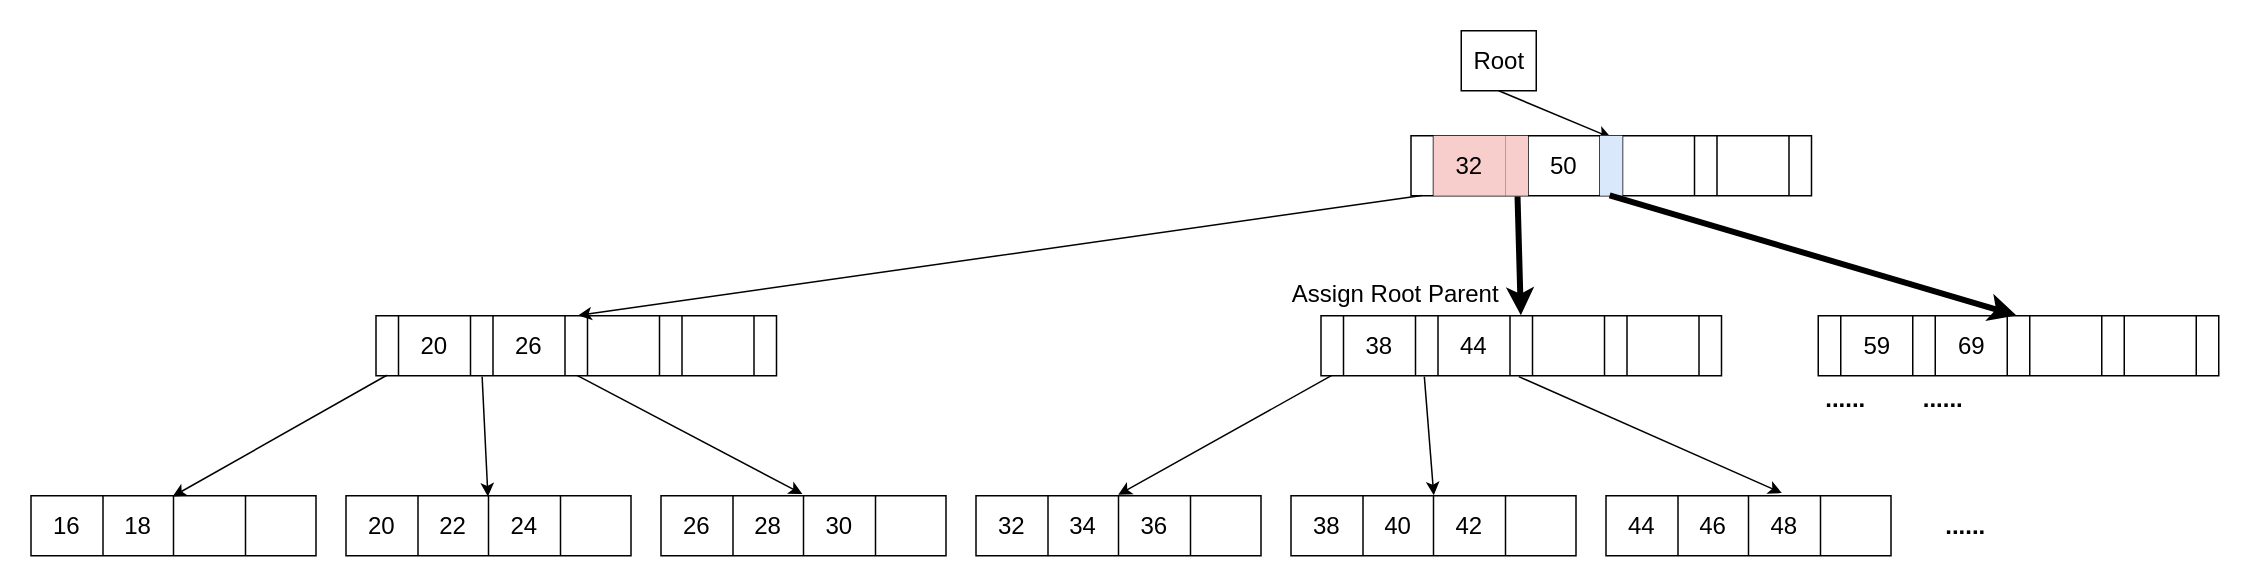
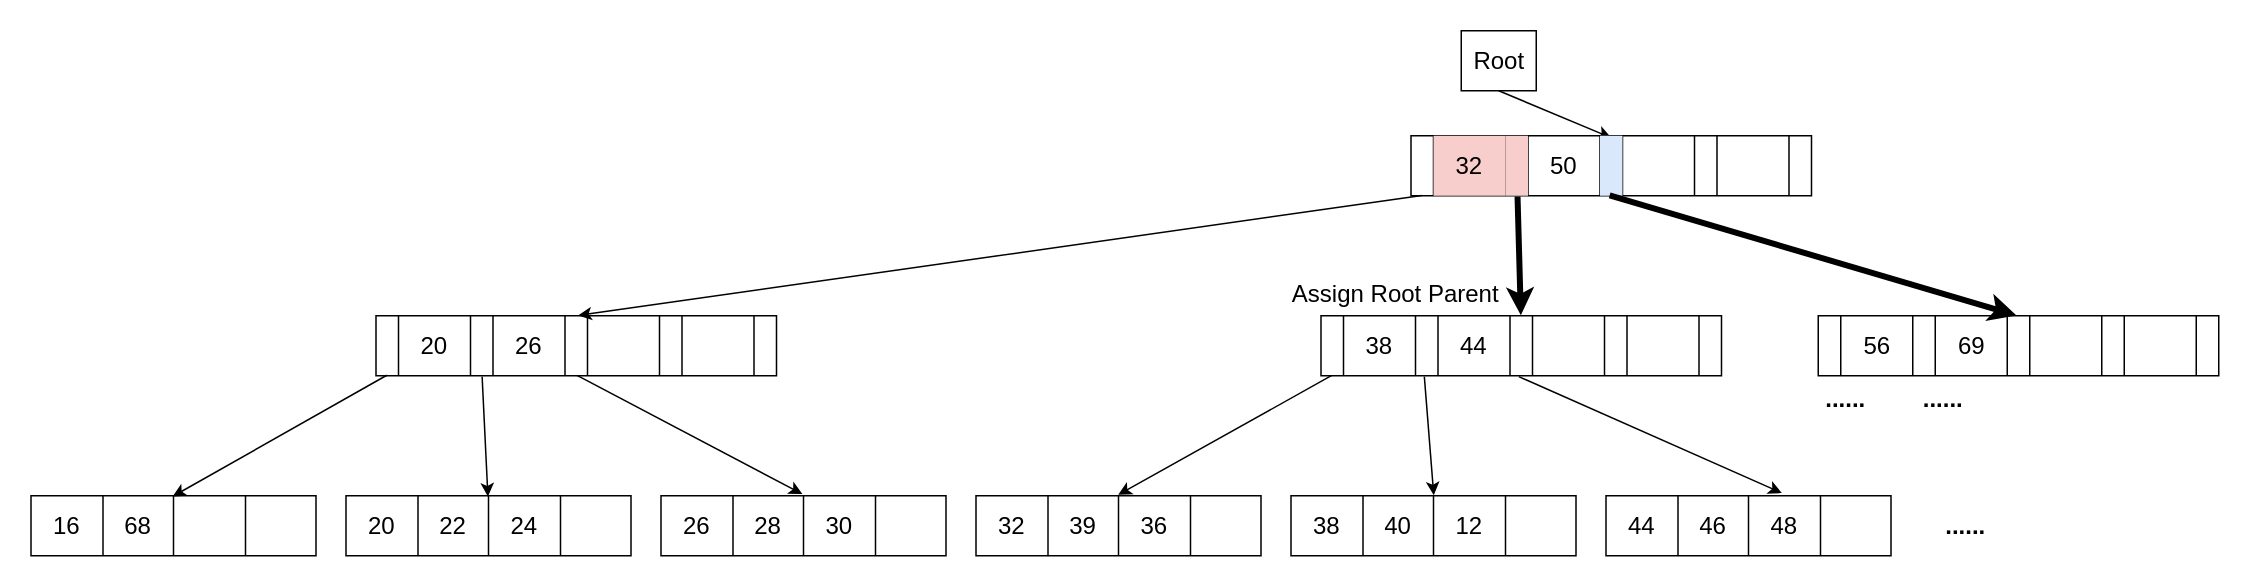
(1877, 346) -> (1877, 346)
(138, 526) -> (138, 526)
(1083, 526) -> (1083, 526)
(1469, 526) -> (1469, 526)
